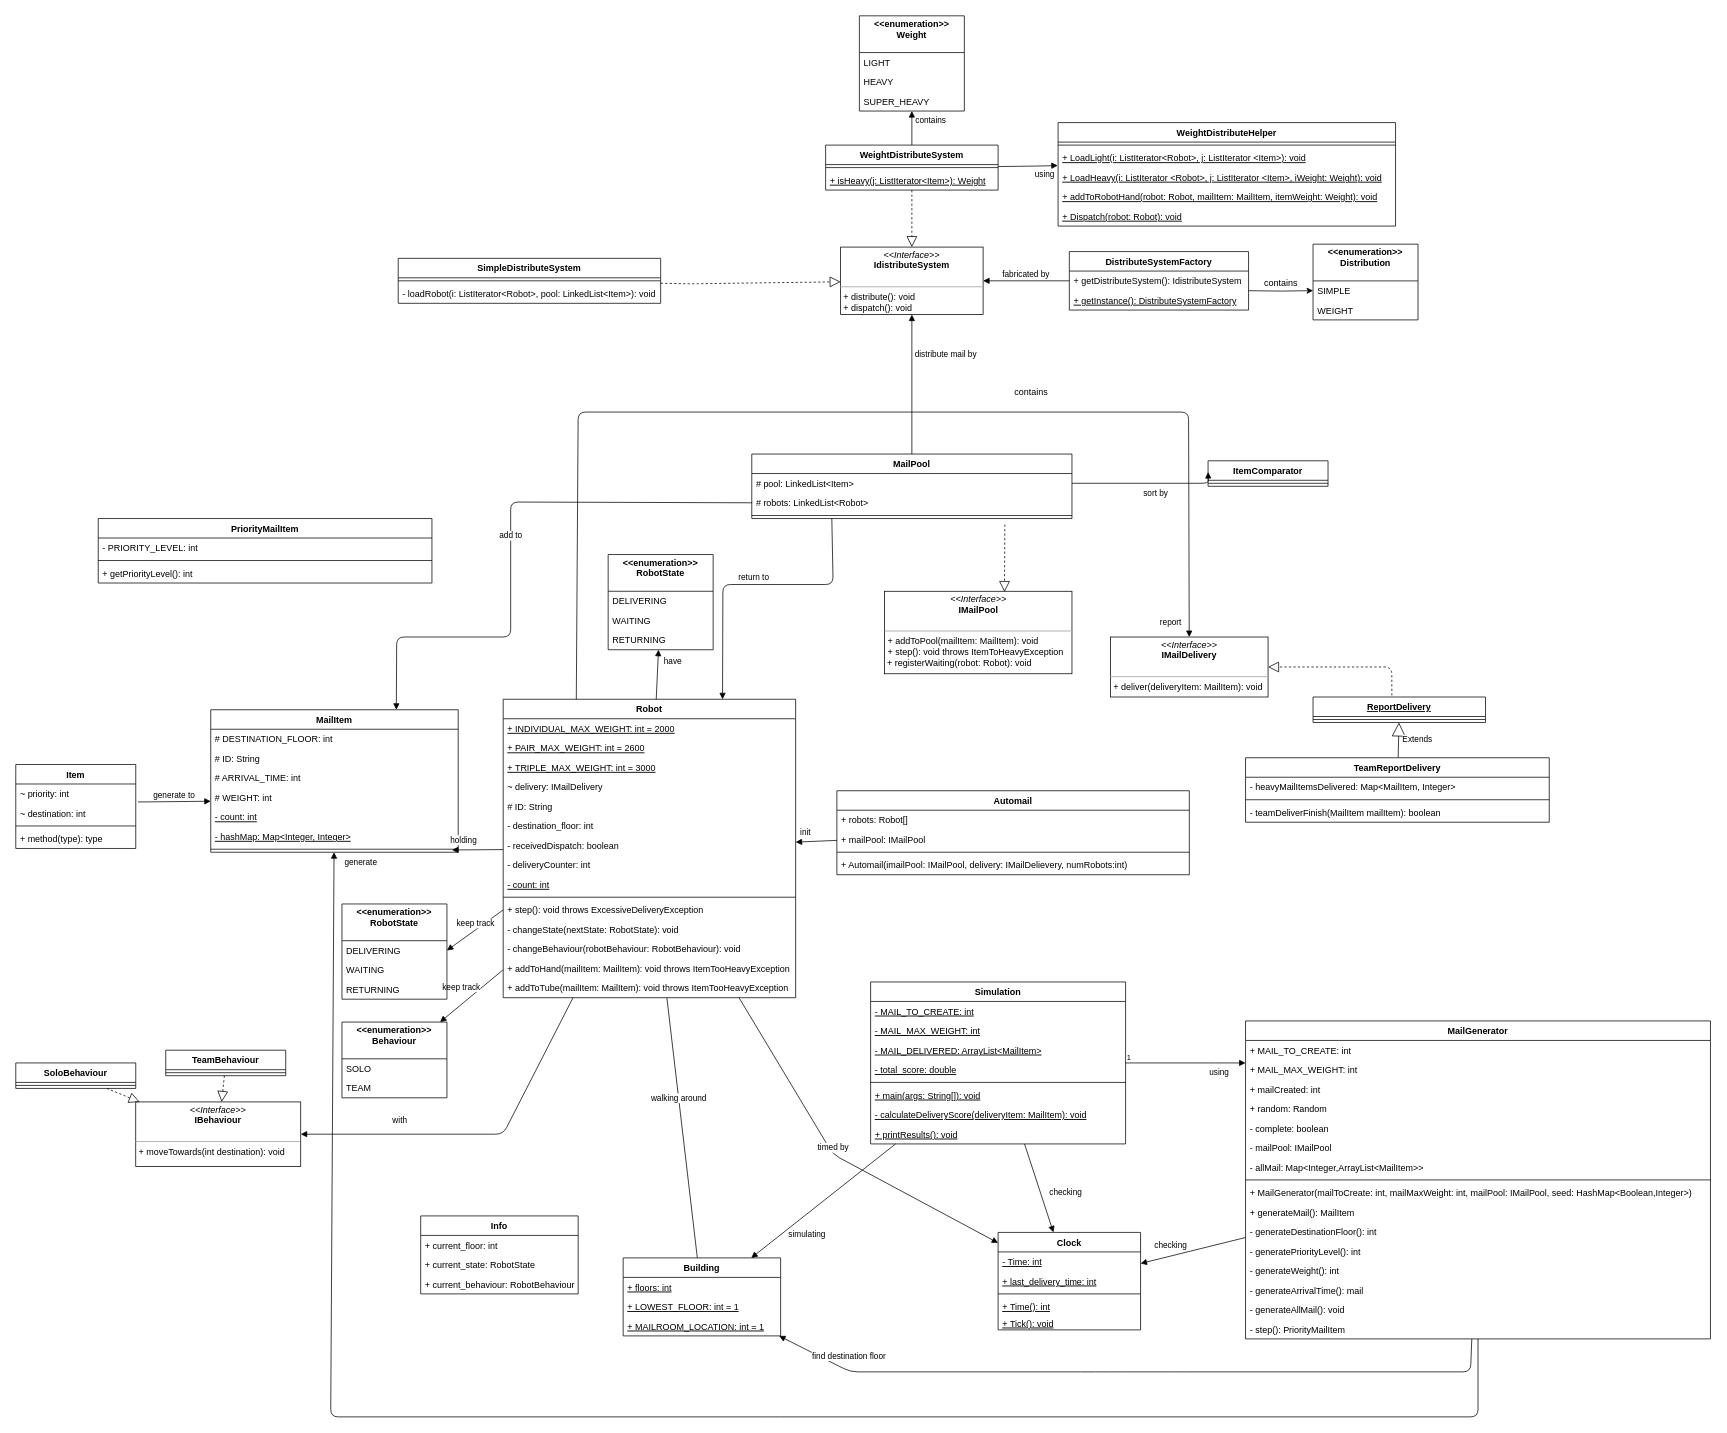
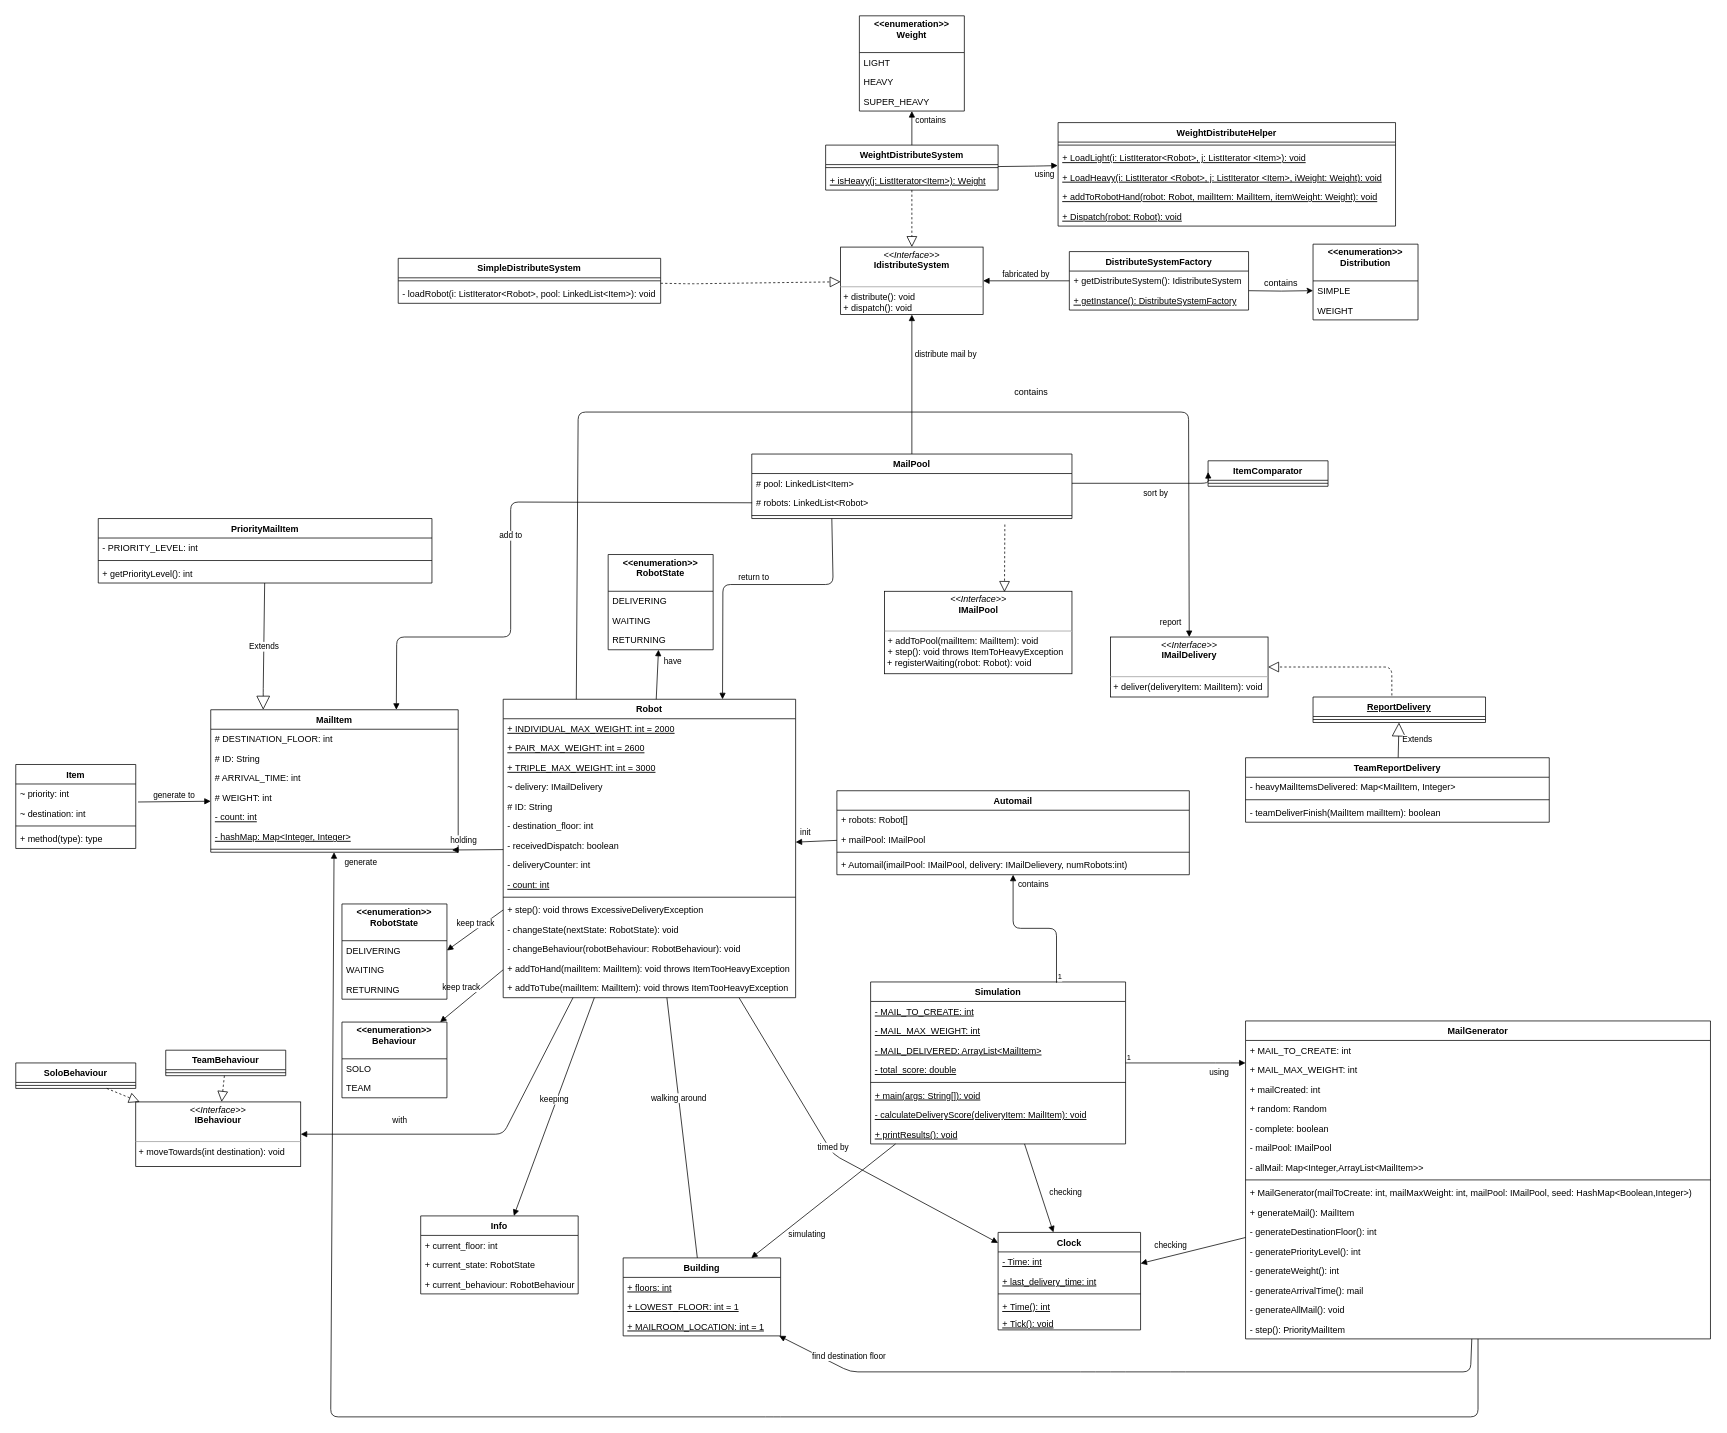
none -> (264, 640)
none -> (1056, 933)
none -> (555, 1104)
